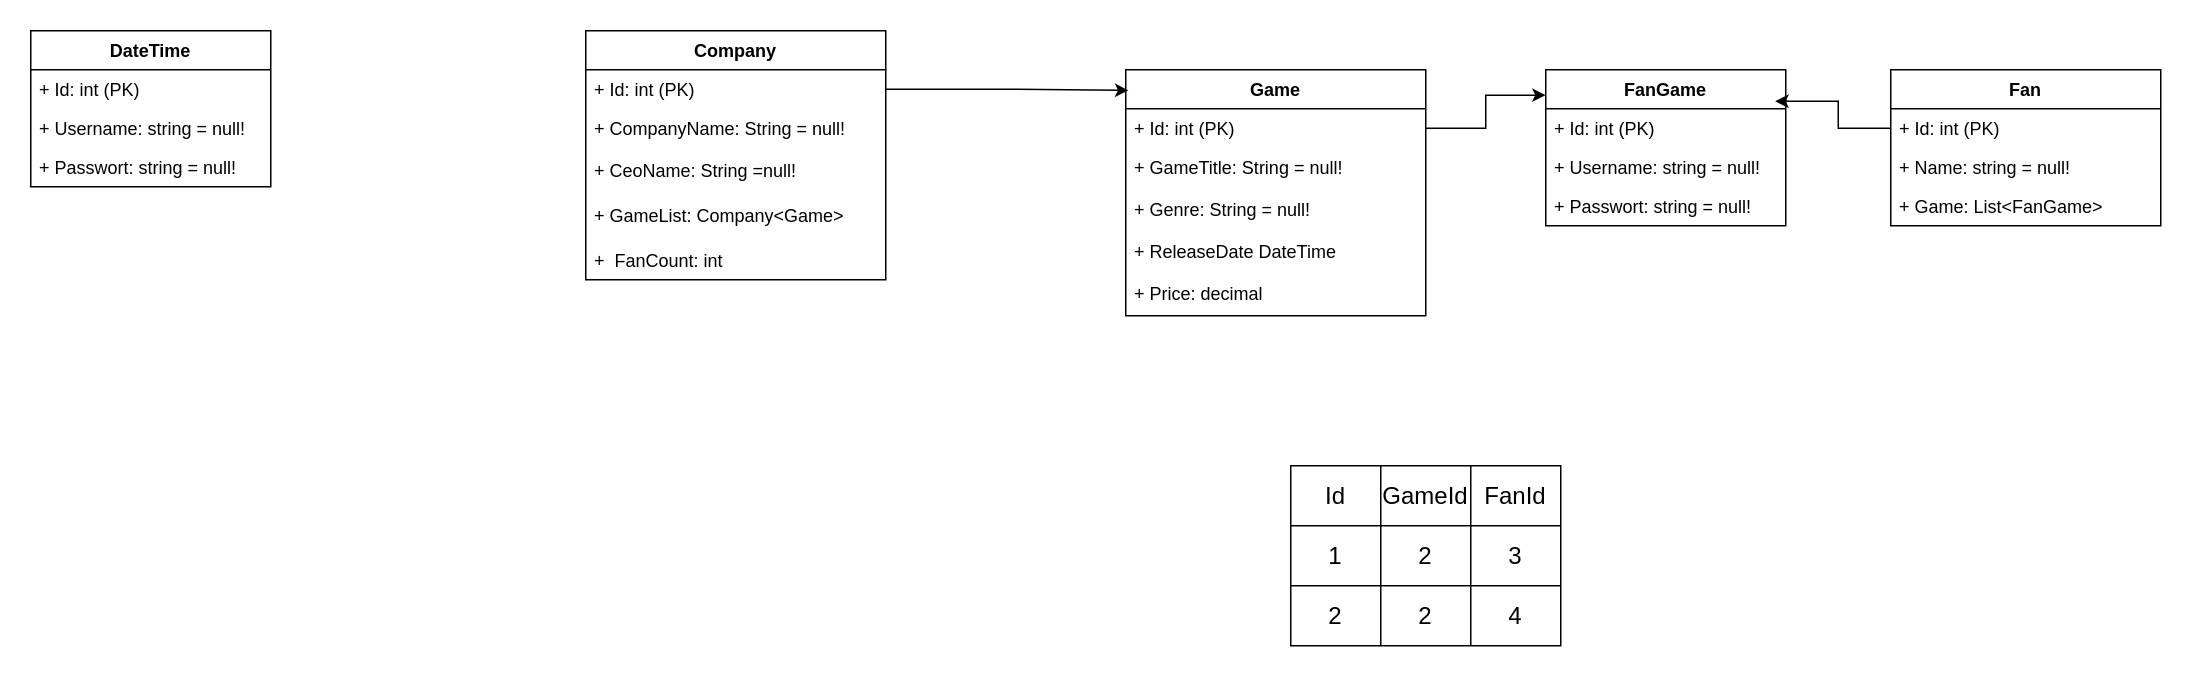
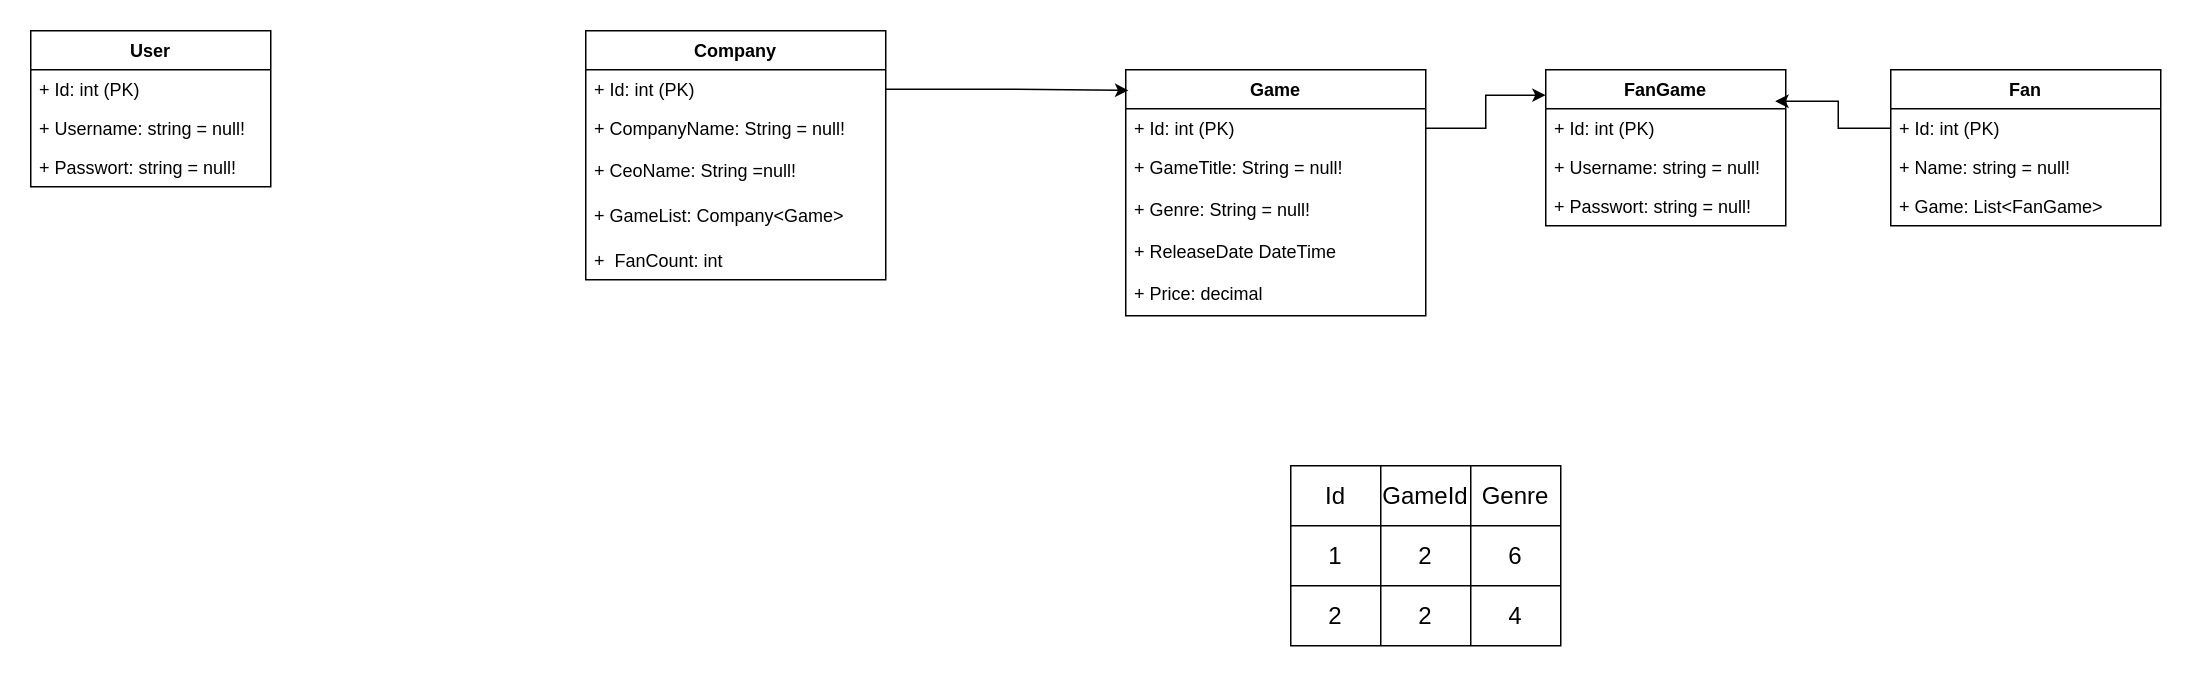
(151, 52) -> (151, 52)
(1516, 496) -> (1516, 496)
(1516, 556) -> (1516, 556)
